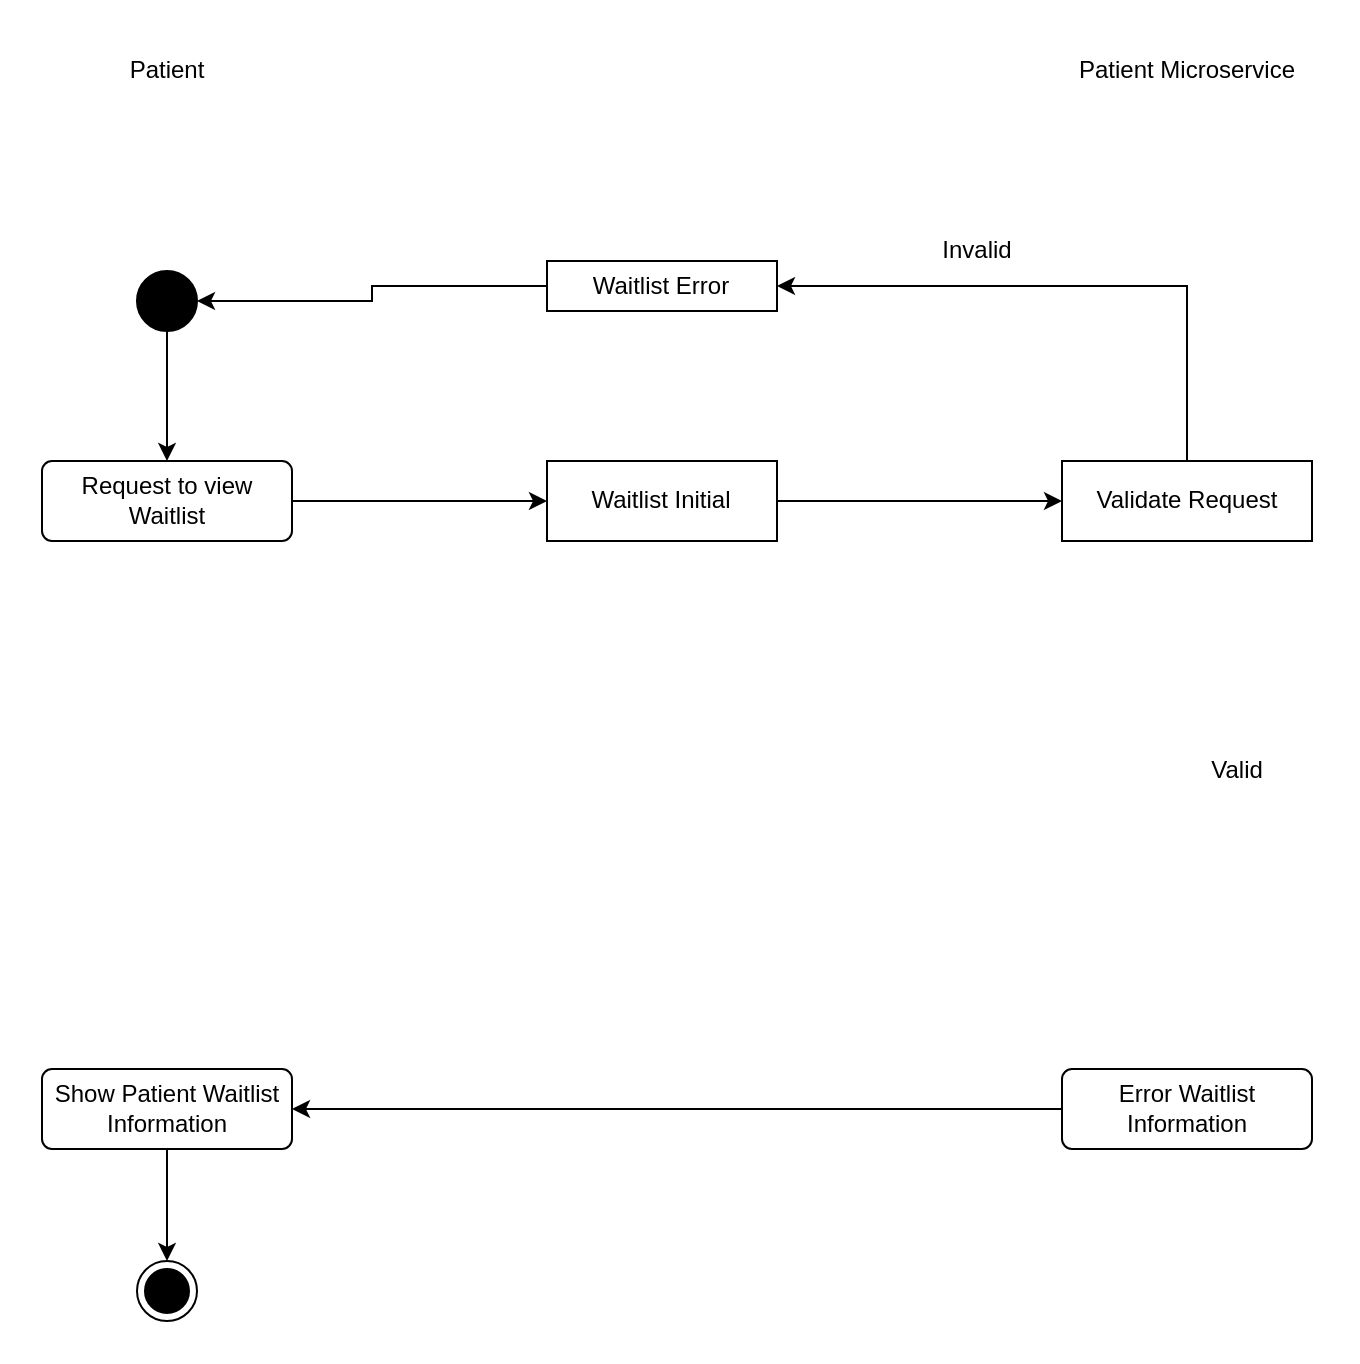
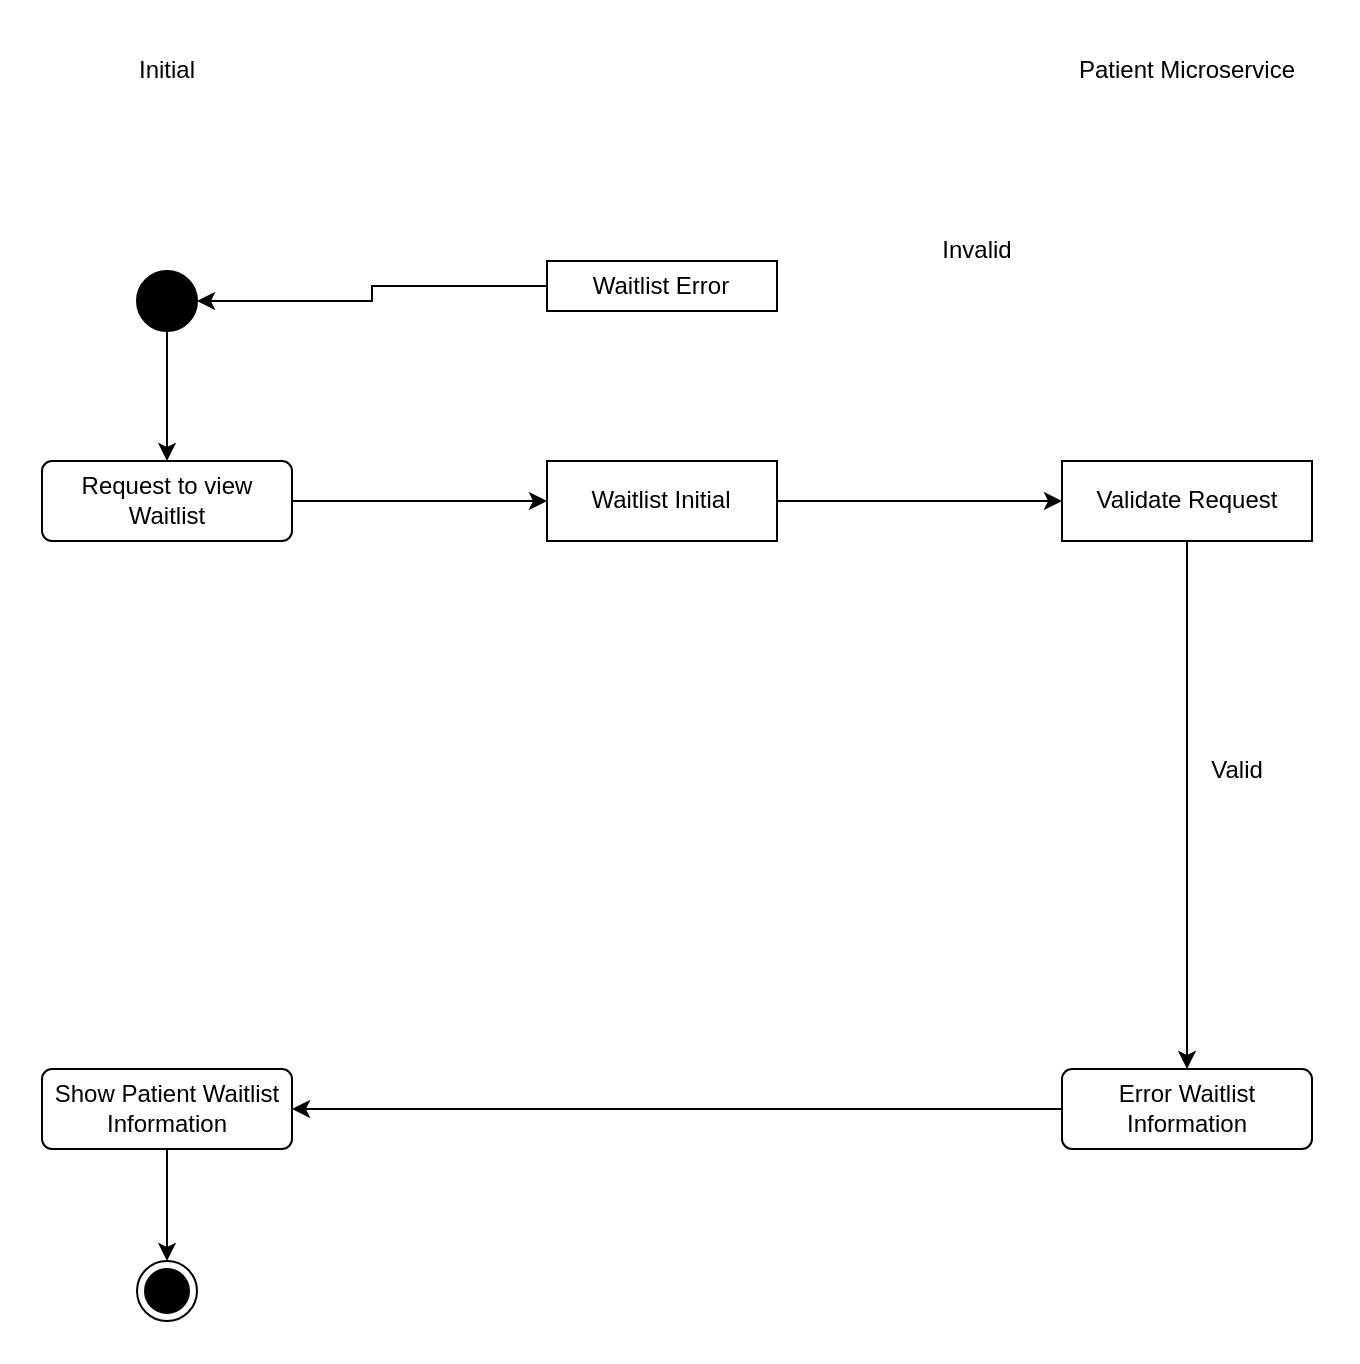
(168, 71) -> (168, 71)
(1076, 286) -> none
none -> (1187, 798)
